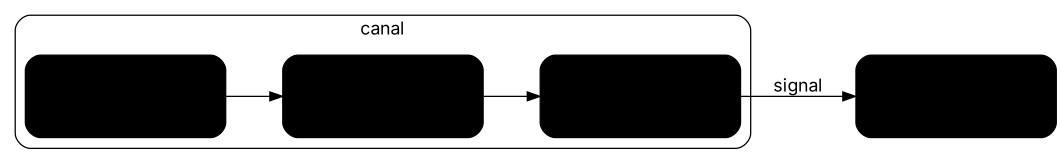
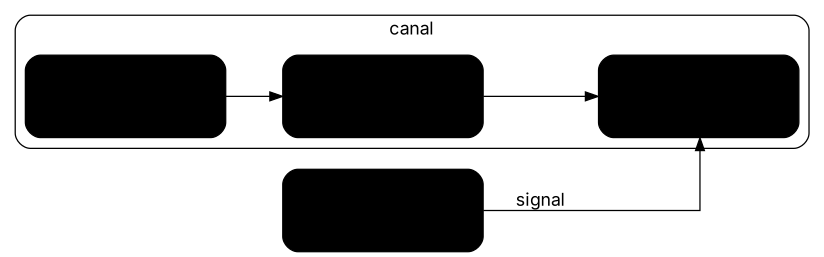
(792, 96) -> (622, 210)
